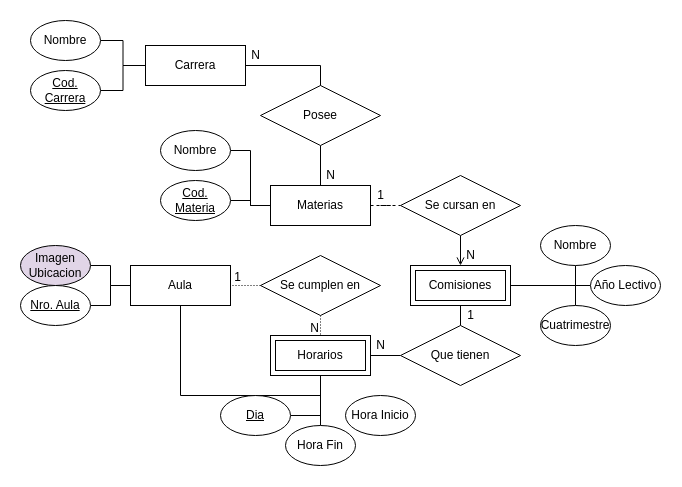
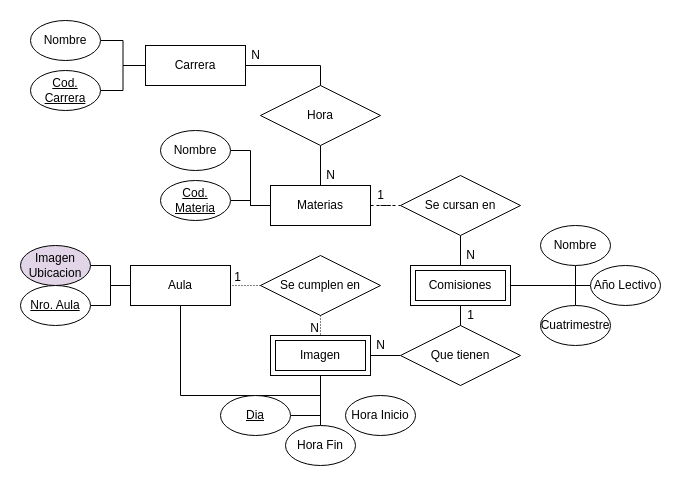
(321, 116) -> (321, 116)
(461, 260) -> (461, 261)
(321, 356) -> (321, 356)
